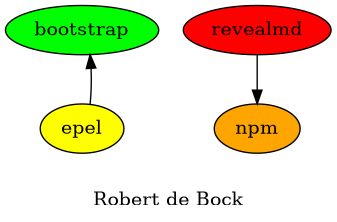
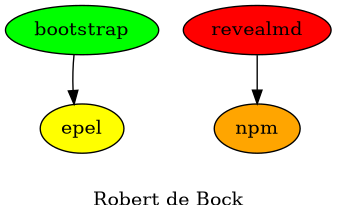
(91, 86) -> (73, 72)
